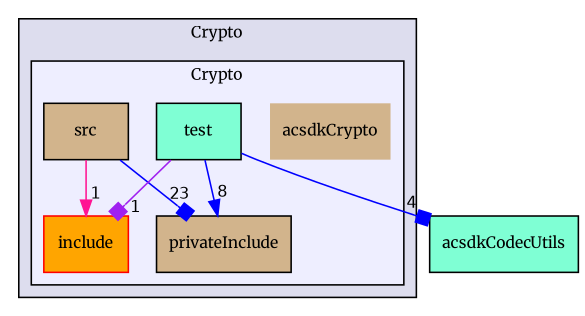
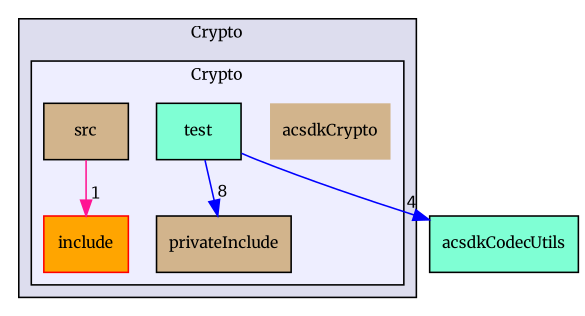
(155, 176) -> none
(327, 186) -> (327, 186)
(156, 189) -> none
